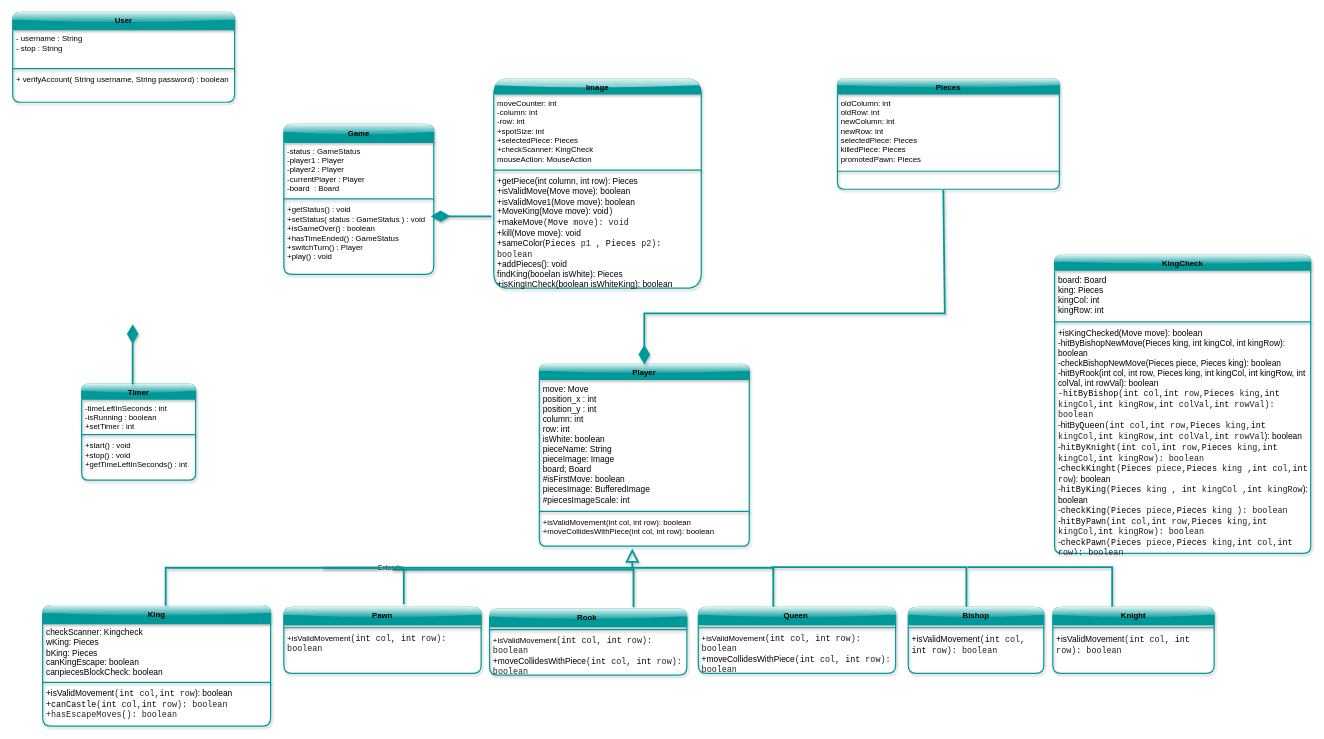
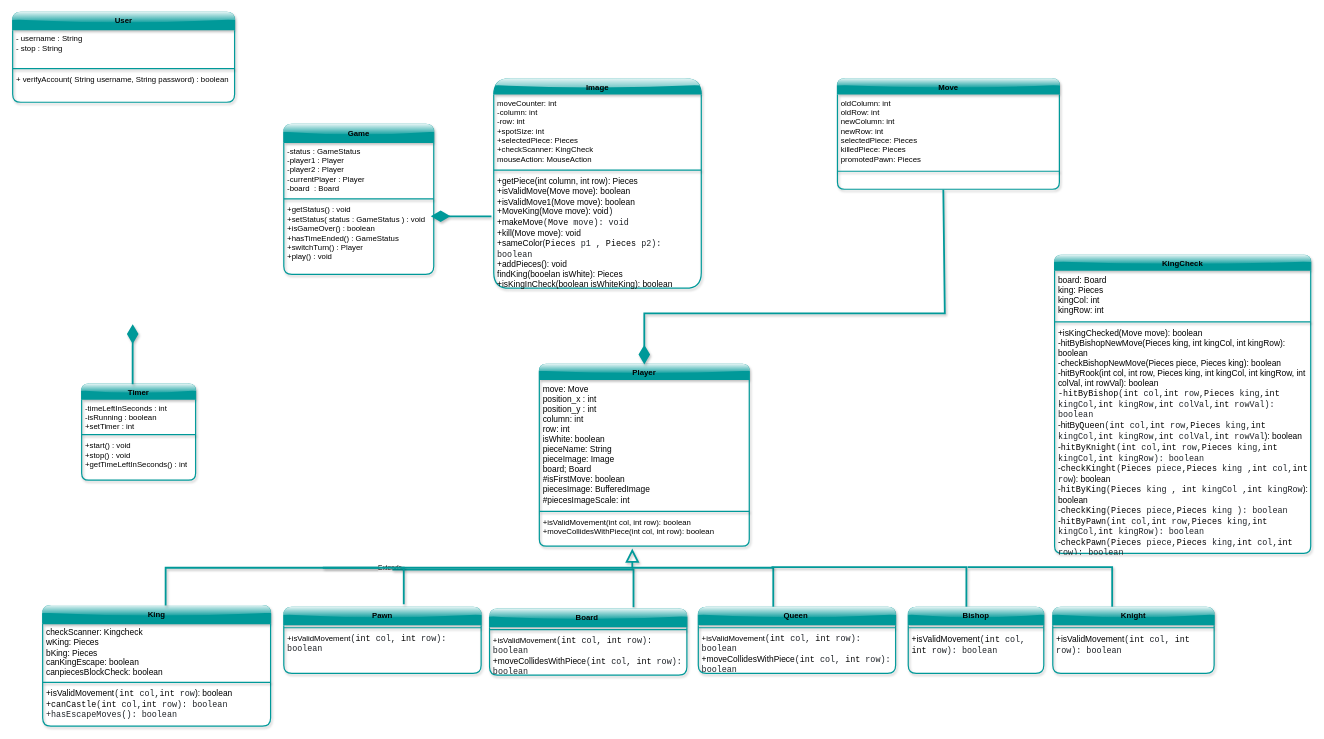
(948, 87) -> (948, 87)
(588, 618) -> (588, 618)
